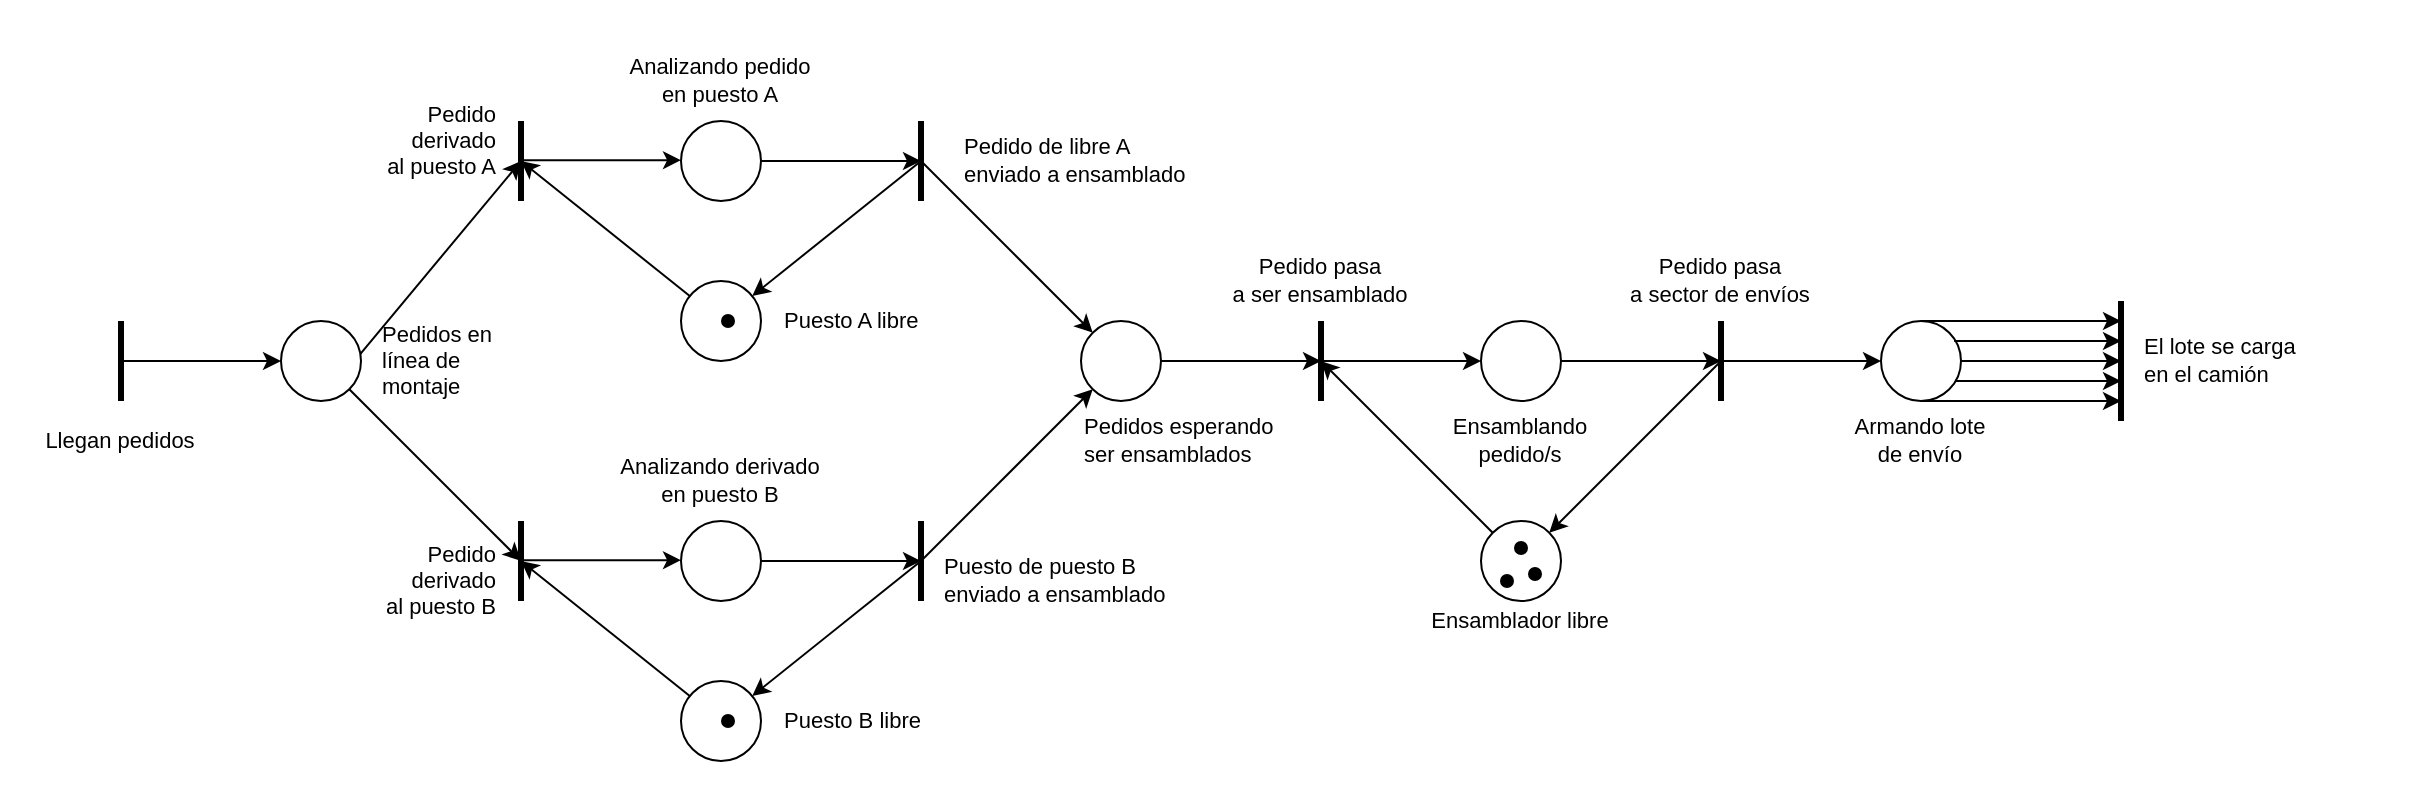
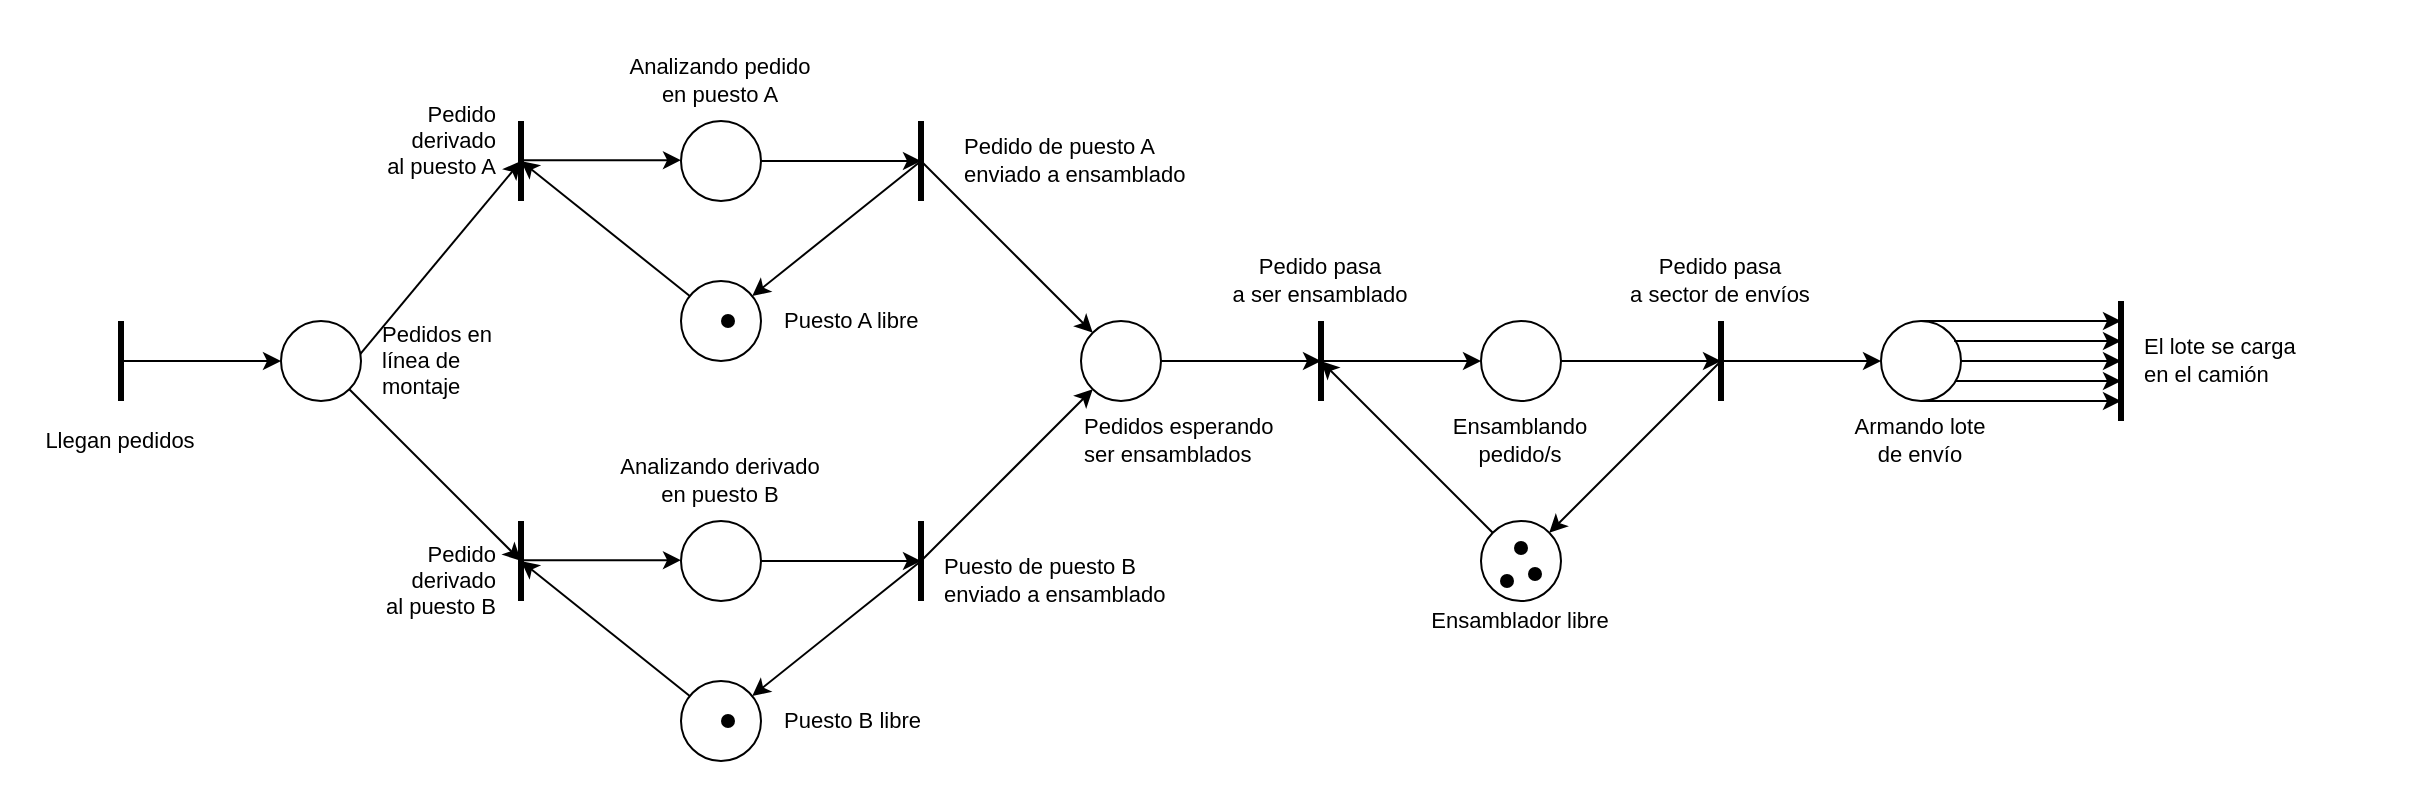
(1077, 161) -> (1077, 161)
